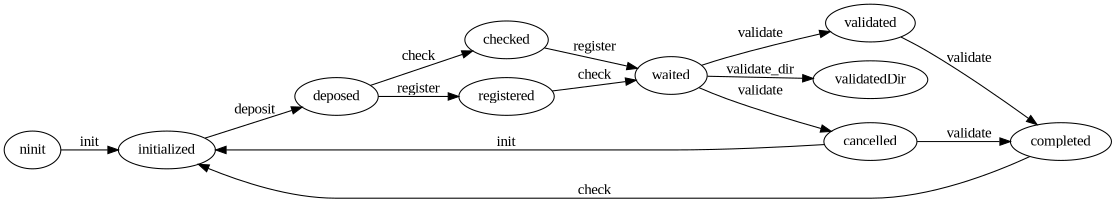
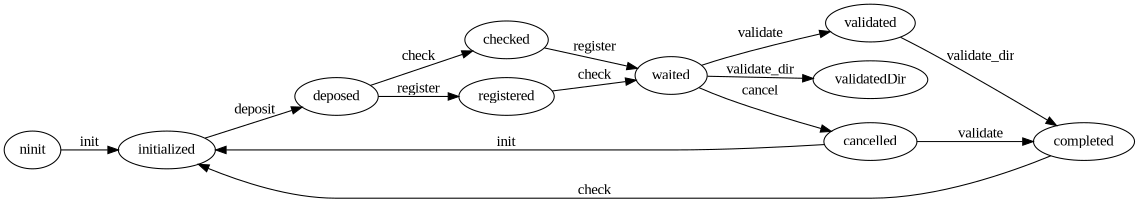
(969, 58) -> (981, 56)
(760, 91) -> (760, 91)
